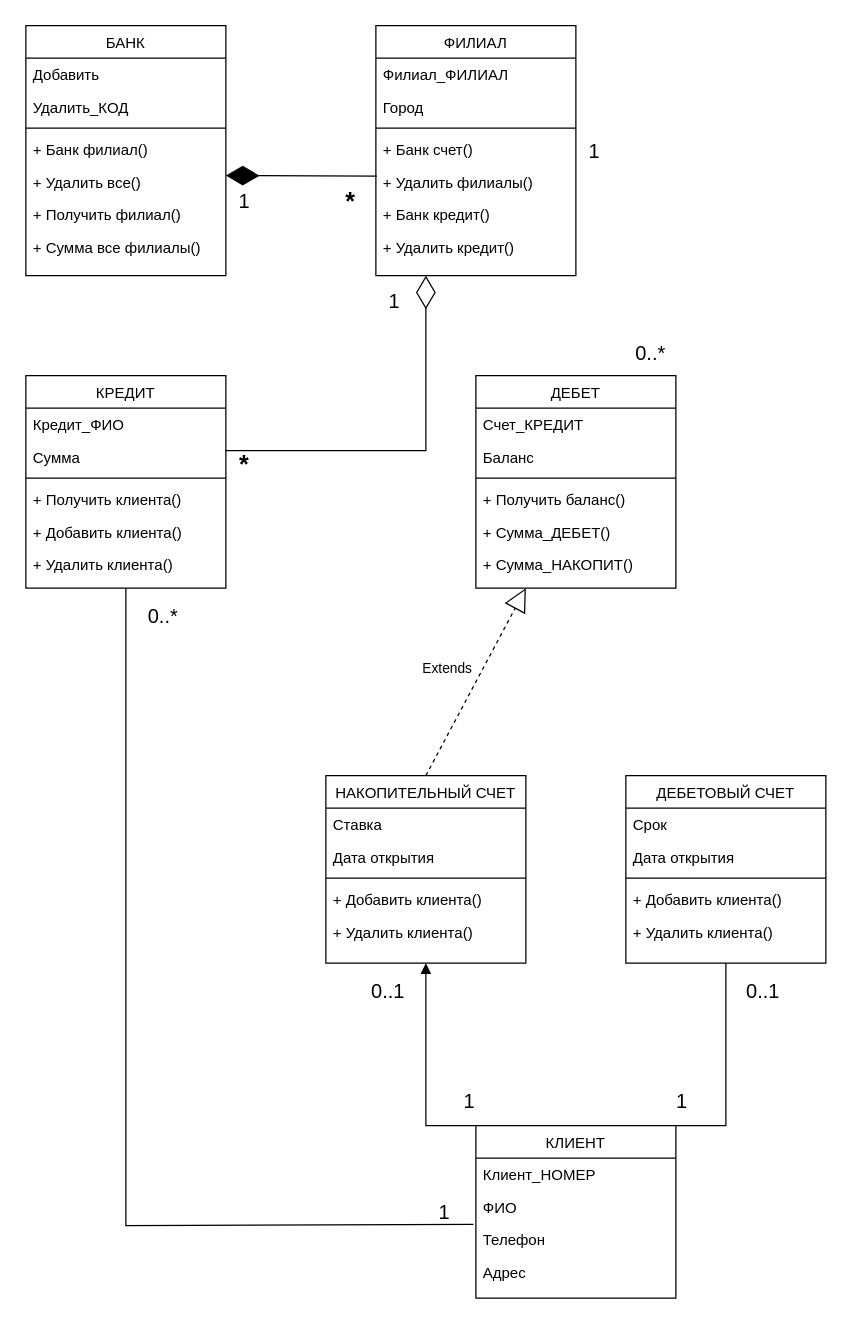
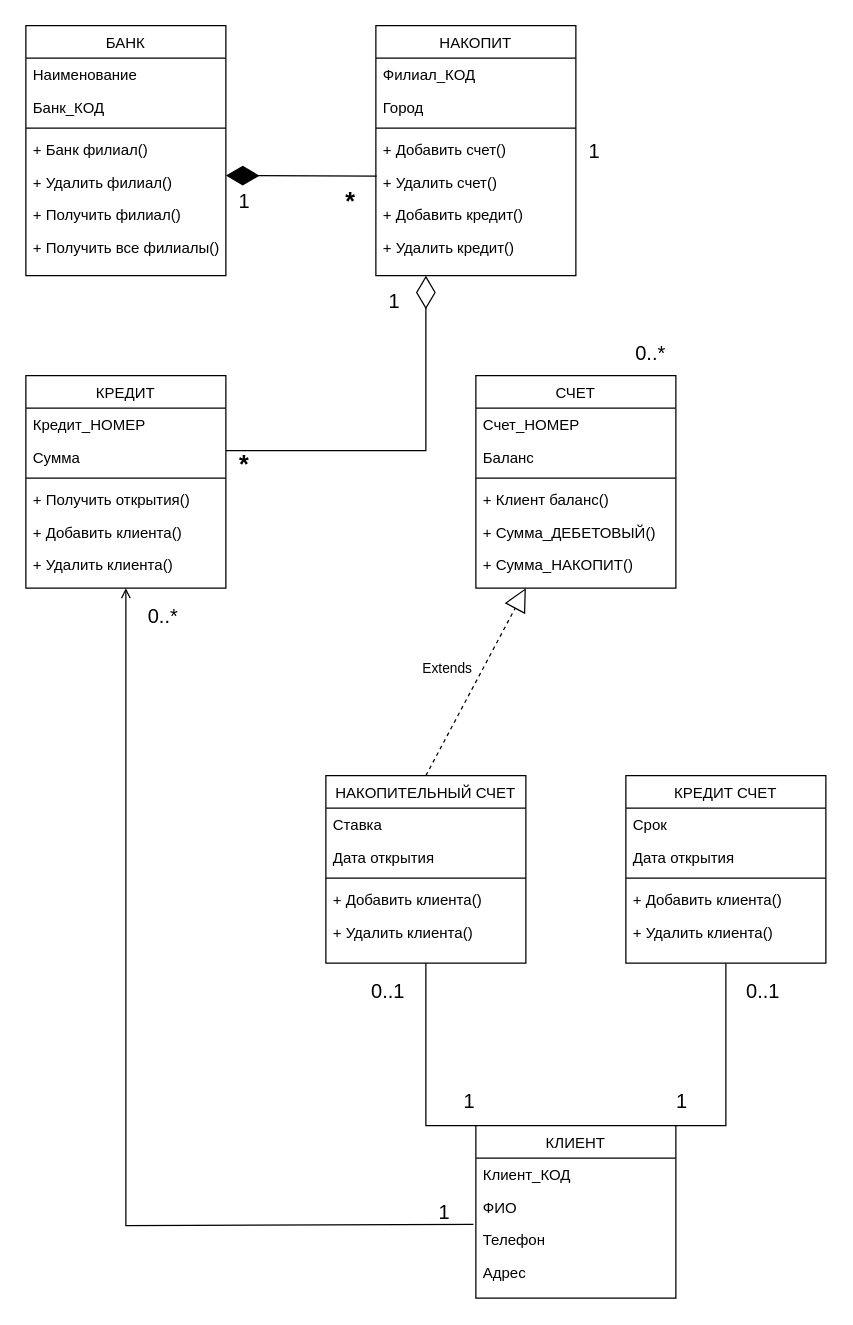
(475, 43) -> (475, 43)
(66, 75) -> (83, 75)
(437, 75) -> (425, 75)
(79, 108) -> (66, 108)
(433, 150) -> (450, 150)
(92, 183) -> (104, 183)
(458, 183) -> (446, 183)
(442, 215) -> (458, 215)
(115, 248) -> (127, 248)
(575, 393) -> (575, 393)
(75, 425) -> (83, 425)
(529, 425) -> (525, 425)
(113, 500) -> (117, 500)
(558, 500) -> (550, 500)
(544, 533) -> (560, 533)
(126, 594) -> (126, 594)
(725, 793) -> (725, 793)
(426, 974) -> (426, 971)
(533, 1175) -> (525, 1175)
